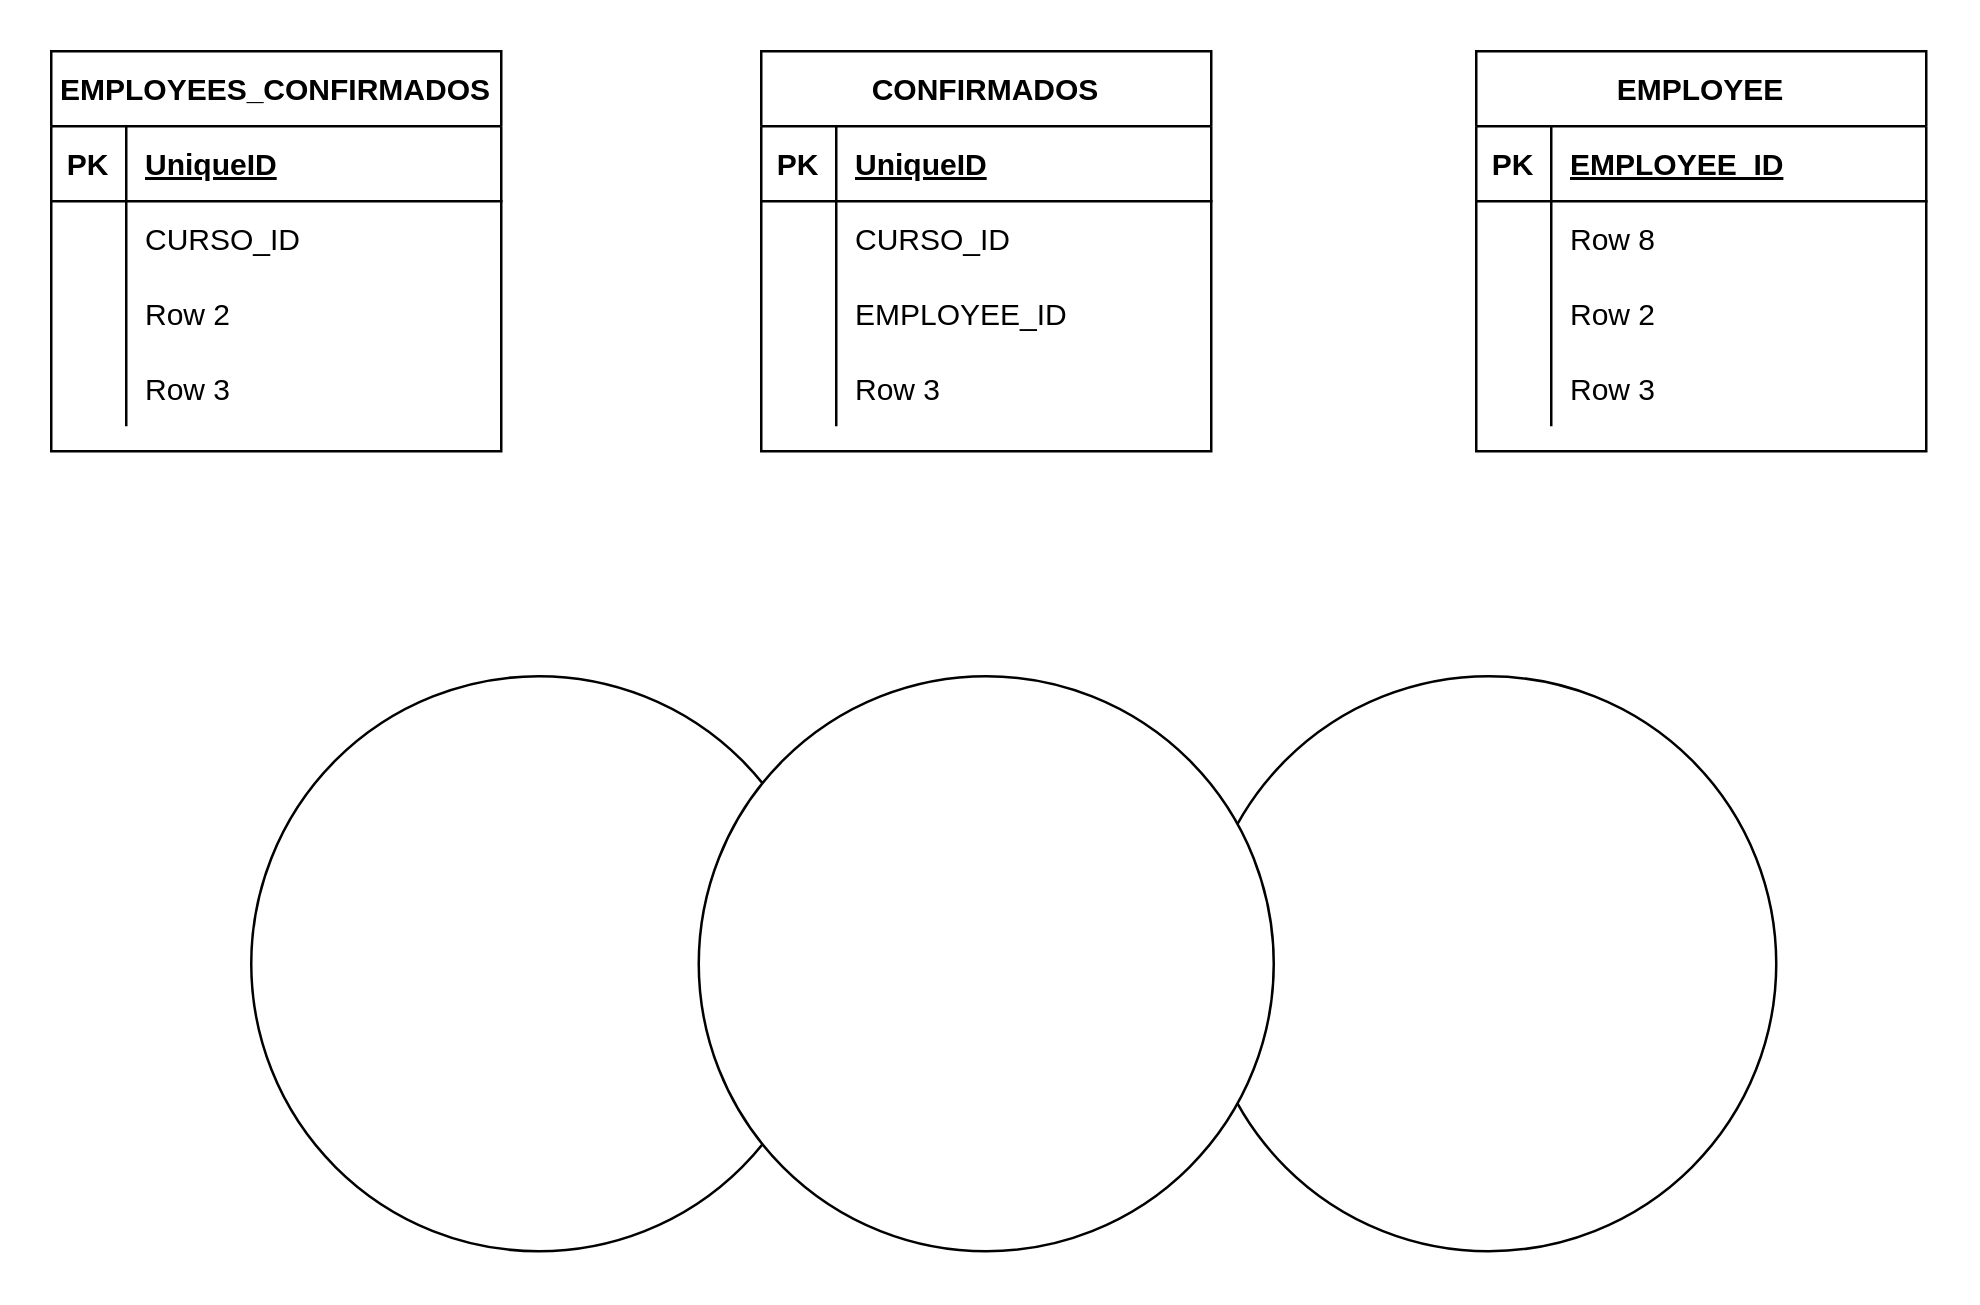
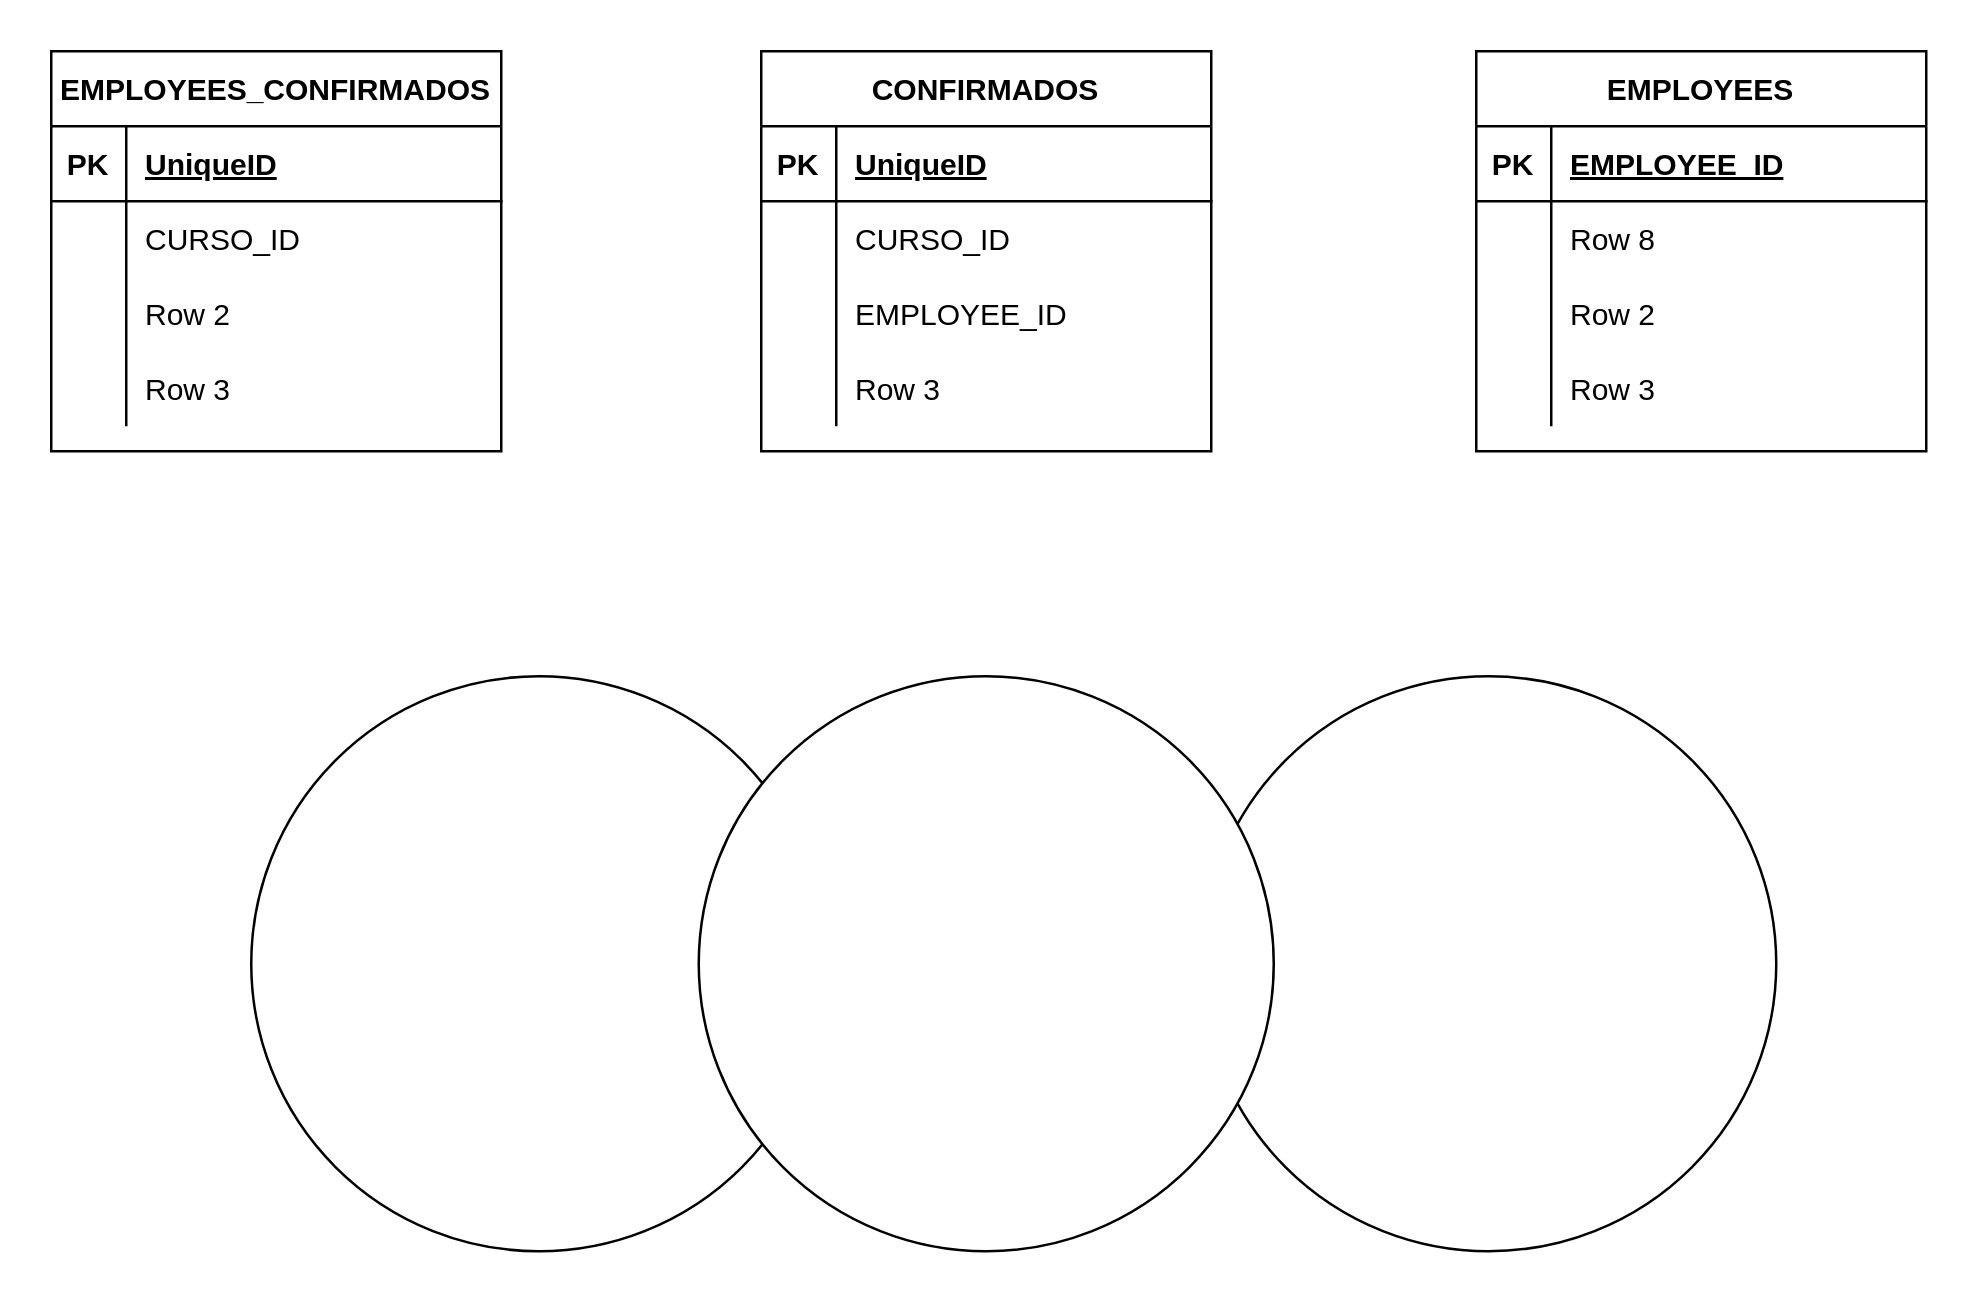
(1700, 90) -> (1700, 90)
